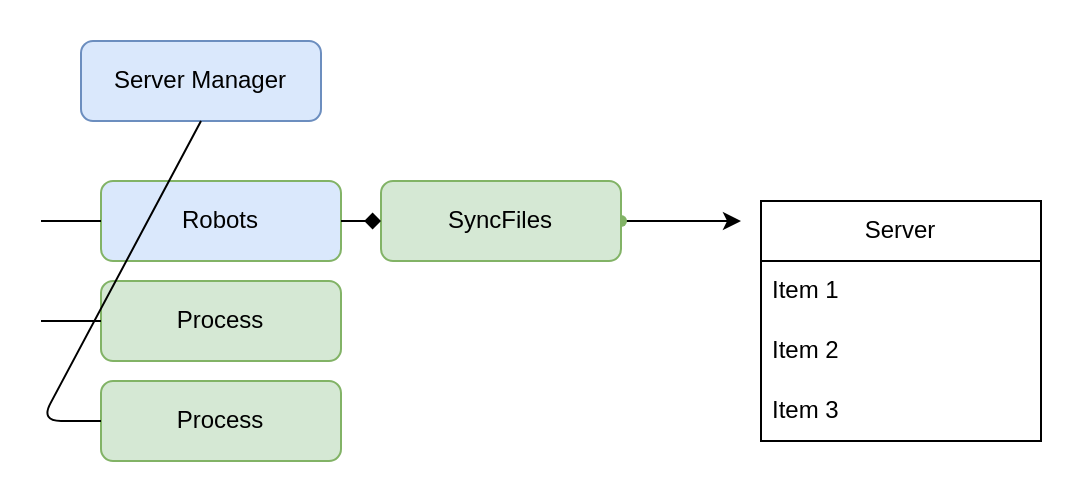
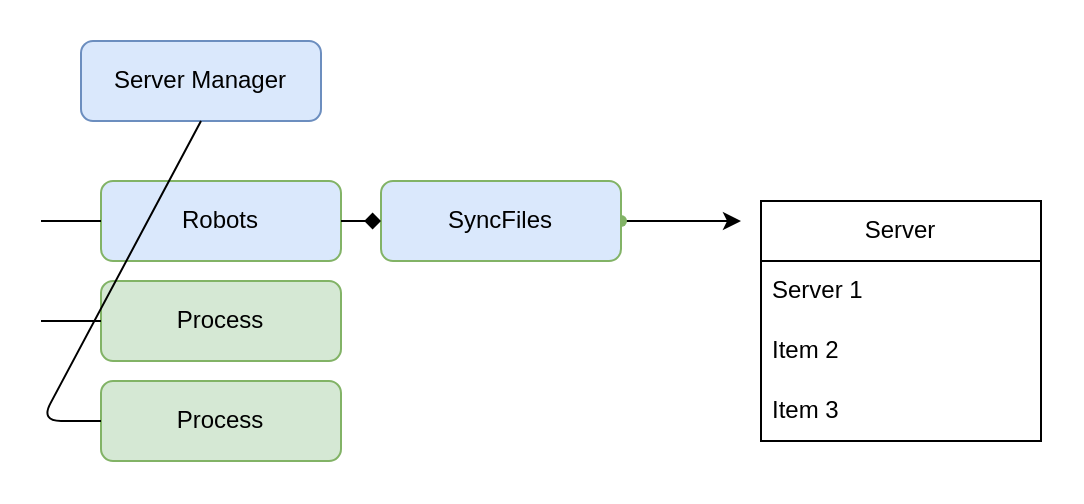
(501, 221) -> (501, 221)
(810, 291) -> (824, 291)
